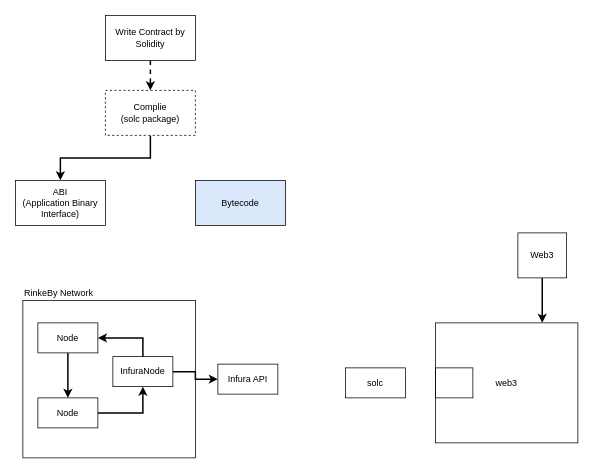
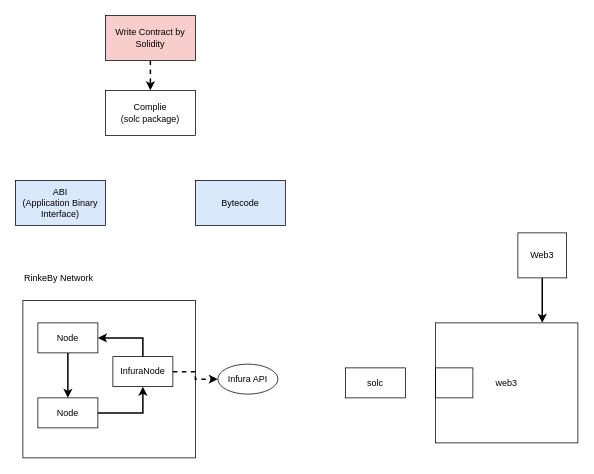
(150, 38) -> (150, 38)
(150, 113) -> (150, 113)
(108, 158) -> none
(60, 203) -> (60, 203)
(72, 293) -> (72, 278)
(195, 376) -> (195, 376)
(248, 379) -> (248, 379)
